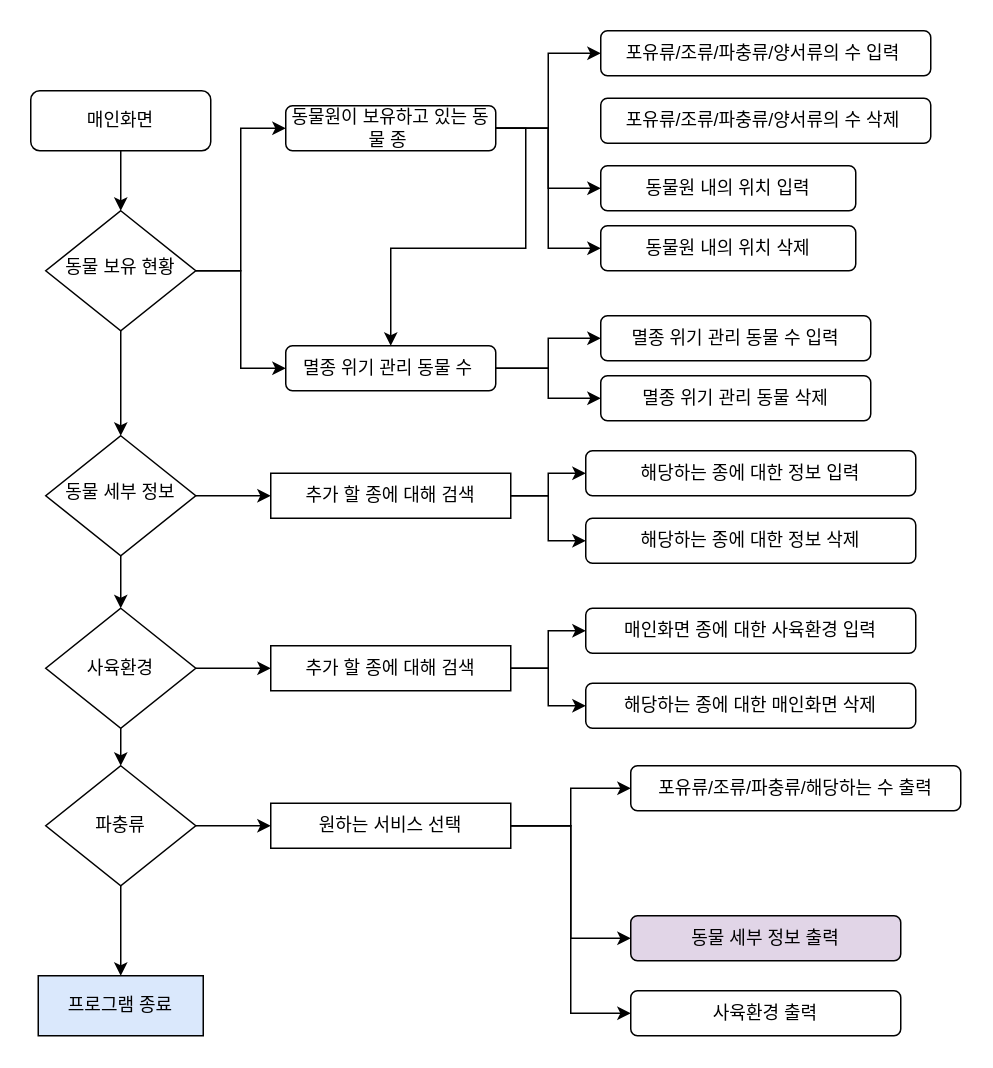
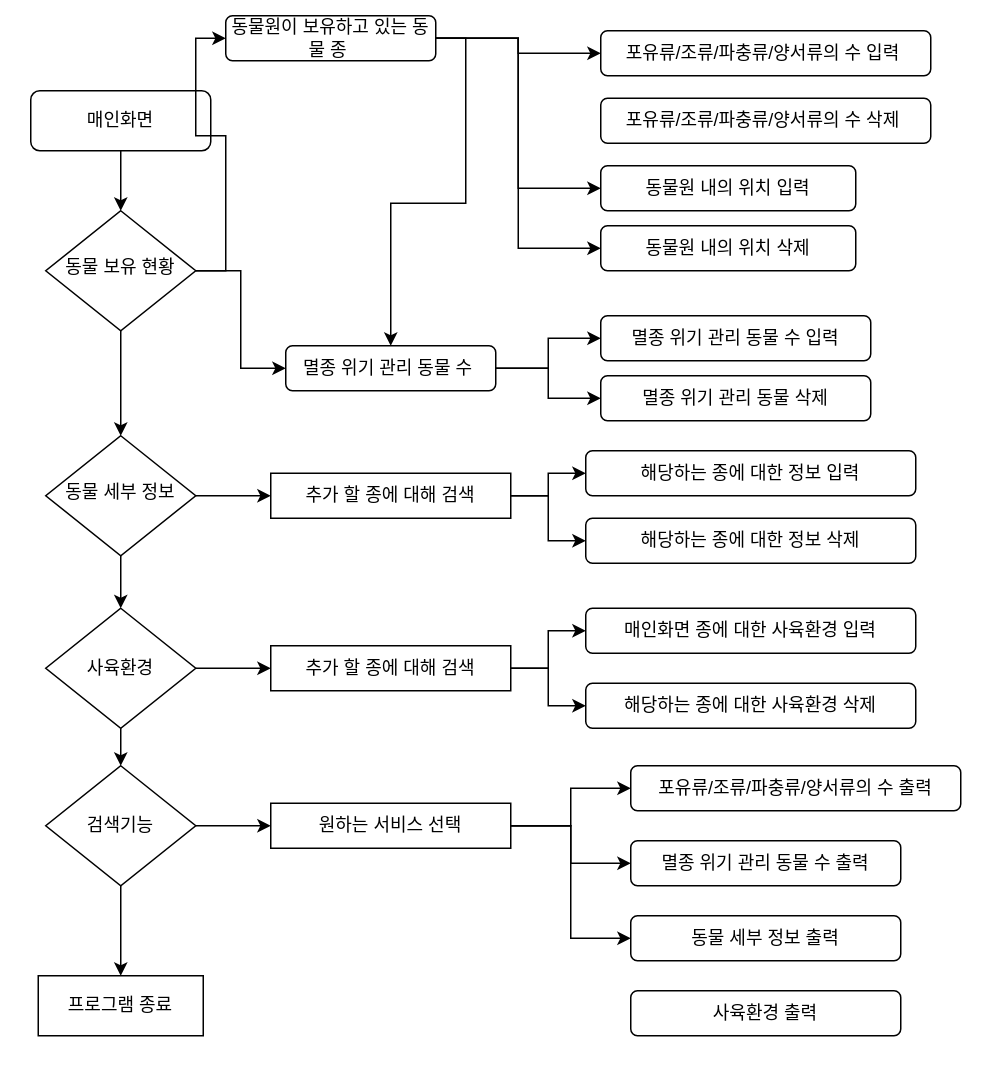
(391, 128) -> (331, 38)
(751, 706) -> (751, 706)
(796, 788) -> (796, 788)
(121, 826) -> (121, 826)
none -> (597, 863)
none -> (766, 863)
(766, 938) -> (766, 938)
(571, 1002) -> none
(121, 1006) -> (121, 1006)
